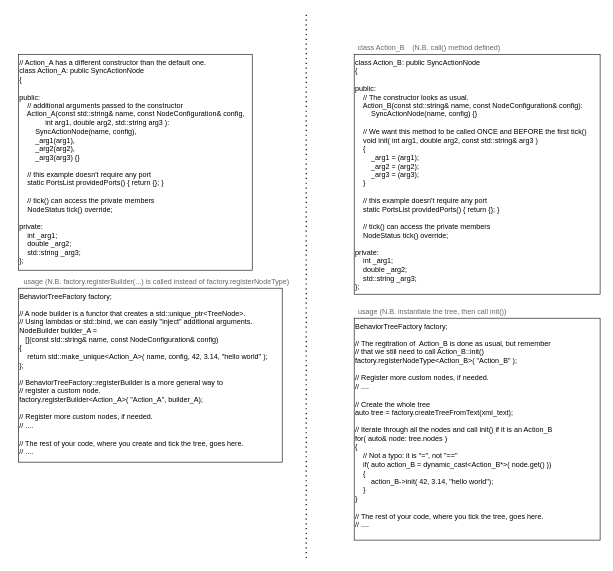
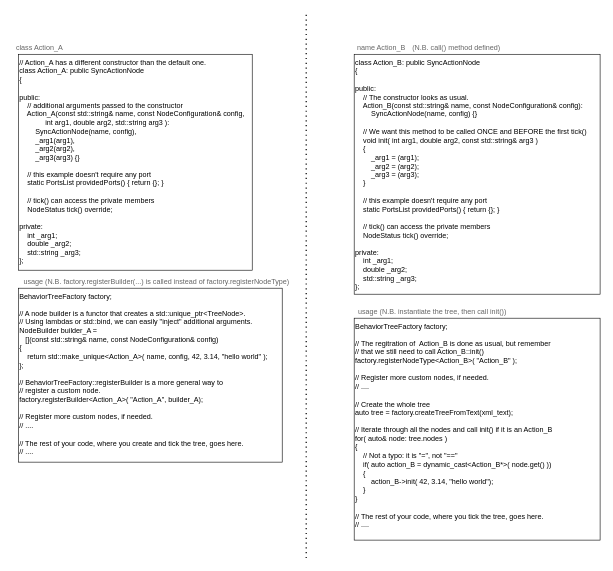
none -> (39, 48)
(382, 48) -> (382, 48)
